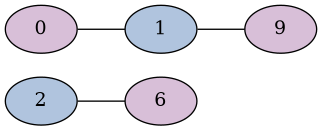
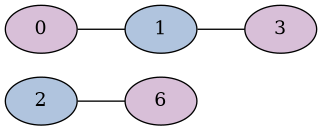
(281, 29) -> (281, 29)
